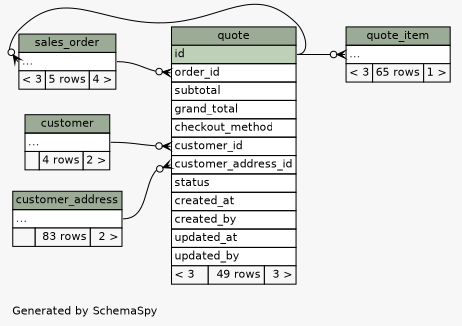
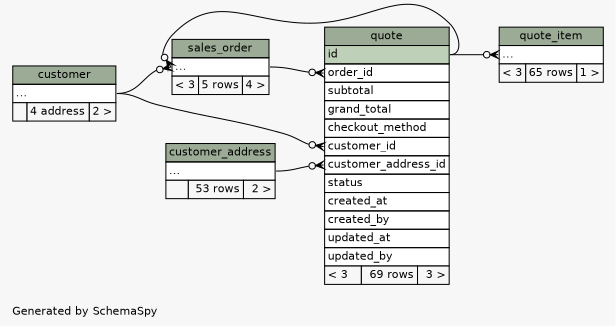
none -> (138, 85)
(61, 160) -> (58, 111)
(65, 237) -> (218, 189)
(239, 274) -> (392, 275)
